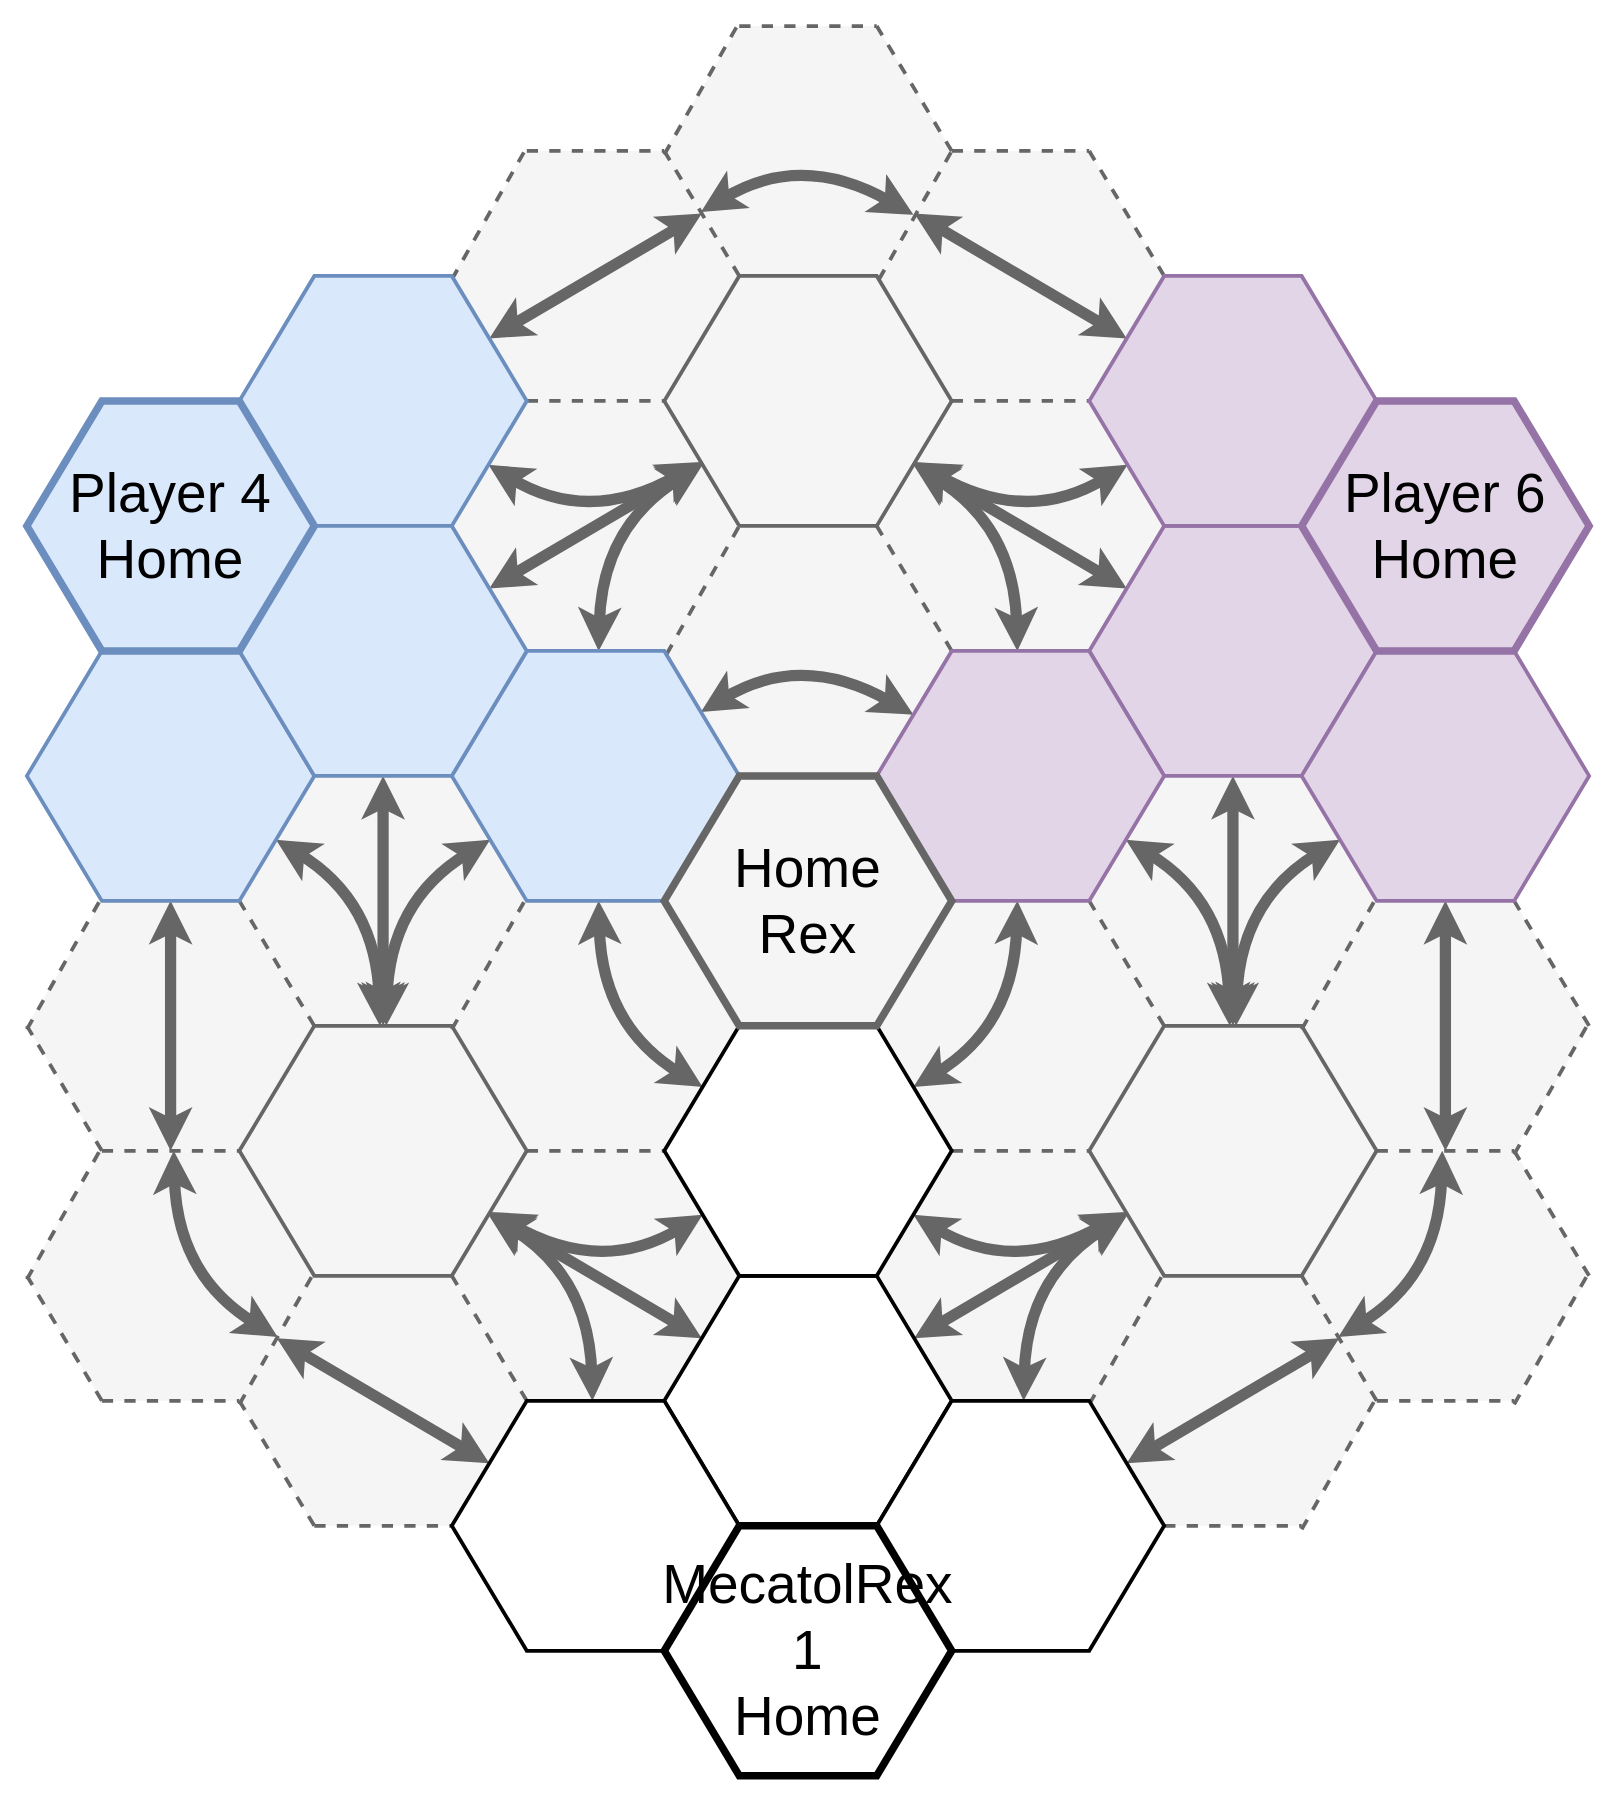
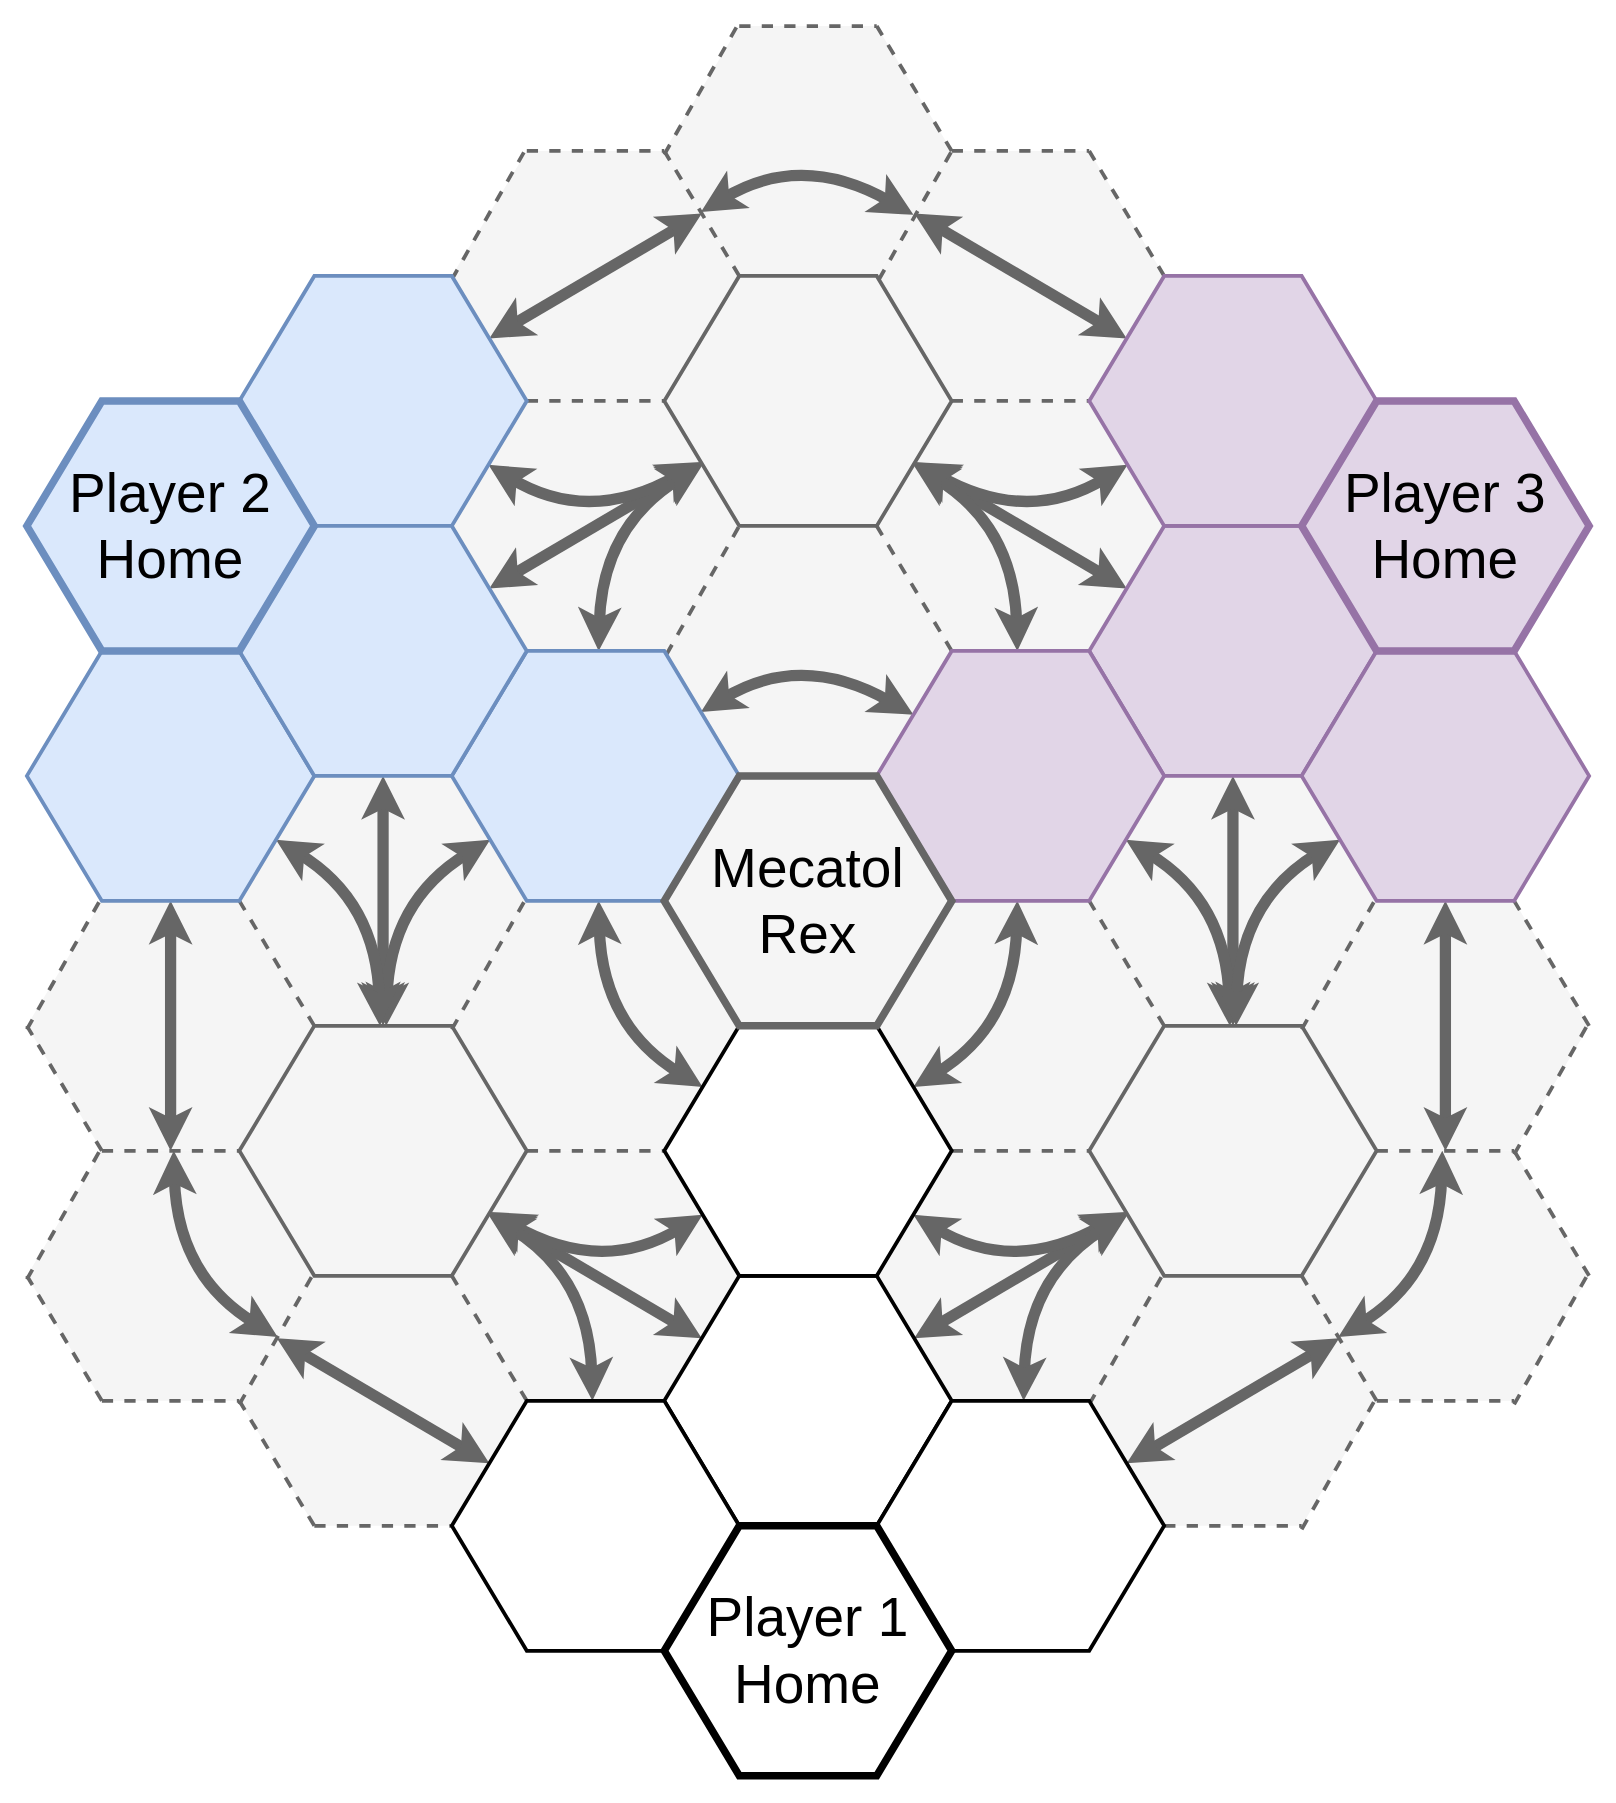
(171, 526) -> (171, 526)
(1446, 526) -> (1446, 526)
(808, 901) -> (808, 901)
(808, 1651) -> (808, 1651)
